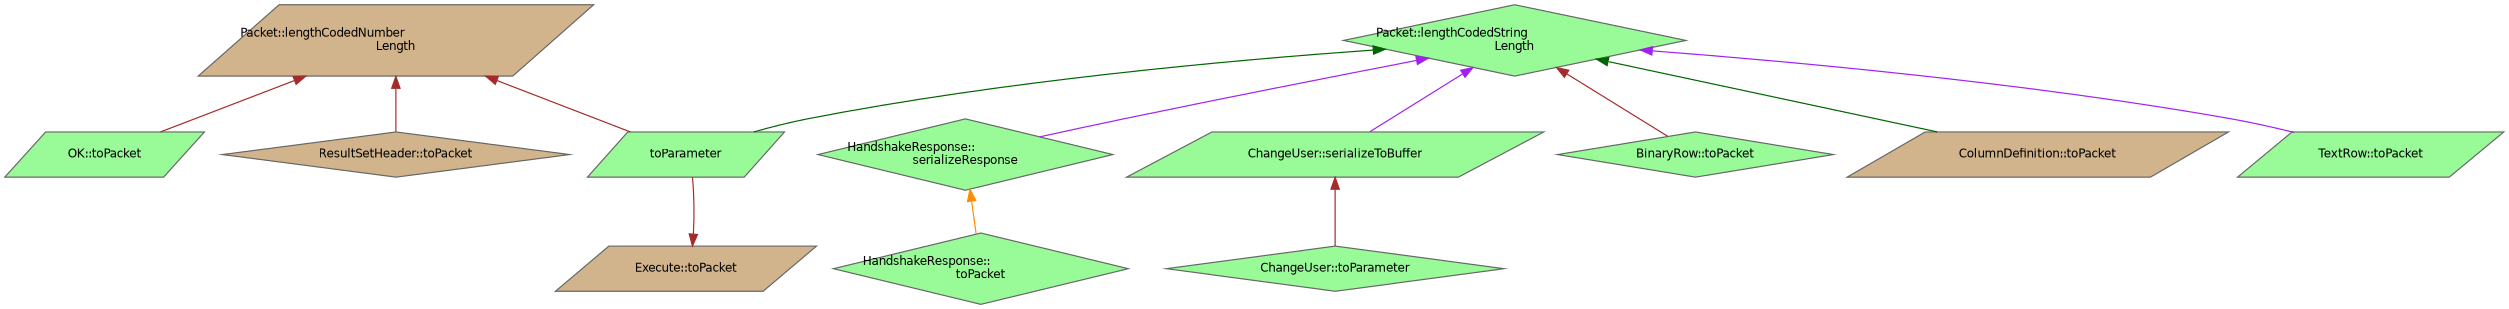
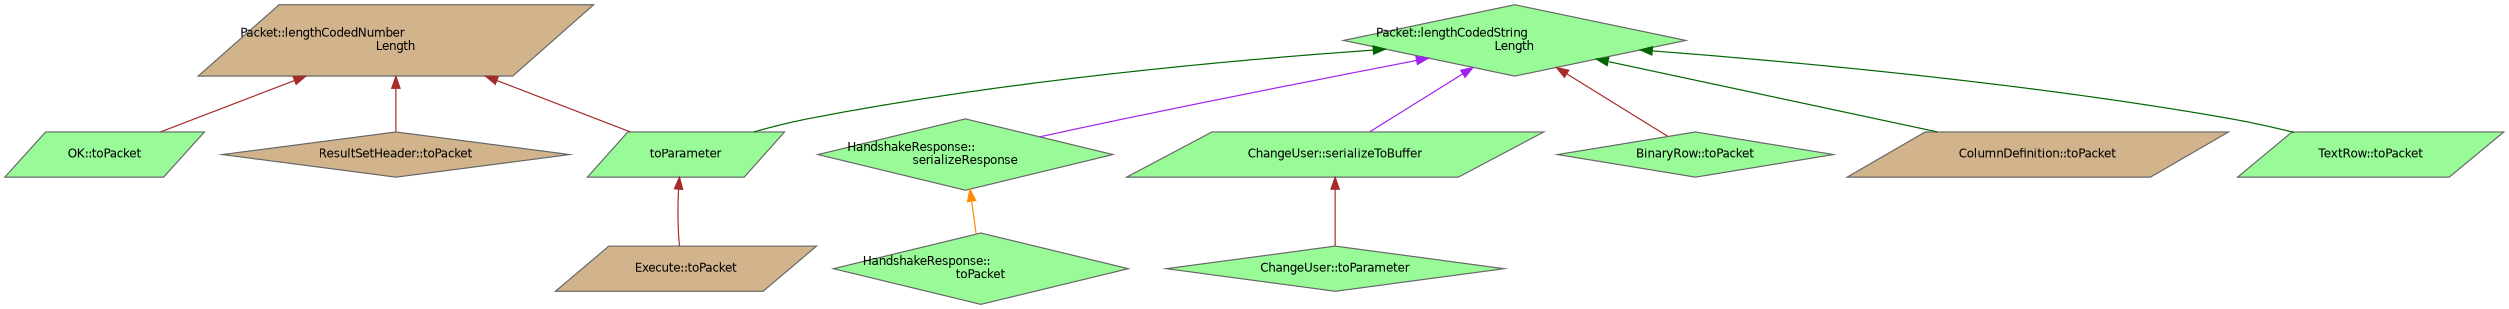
(1975, 82) -> (1975, 82)
(694, 206) -> (678, 218)
